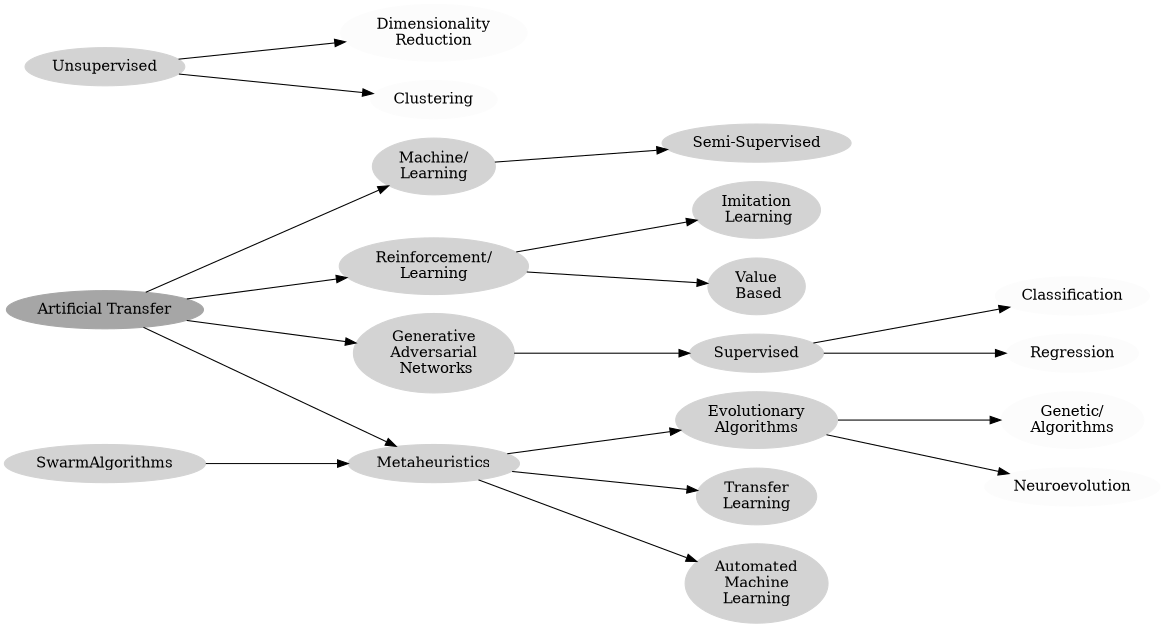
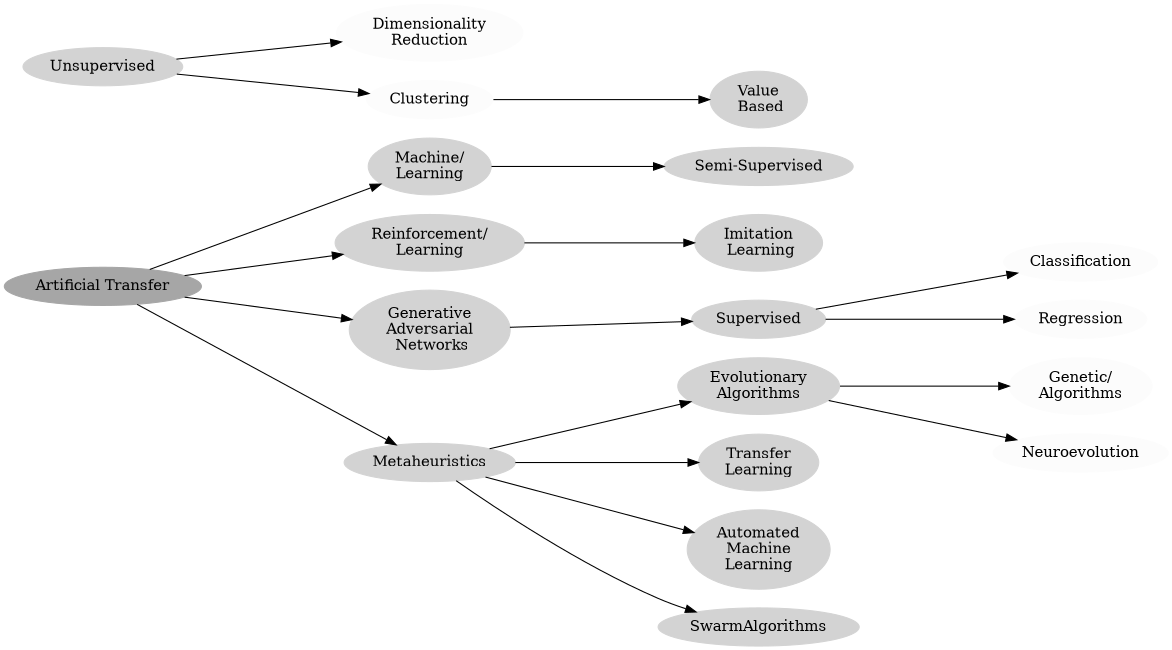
(612, 277) -> (596, 100)
(272, 464) -> (567, 552)
